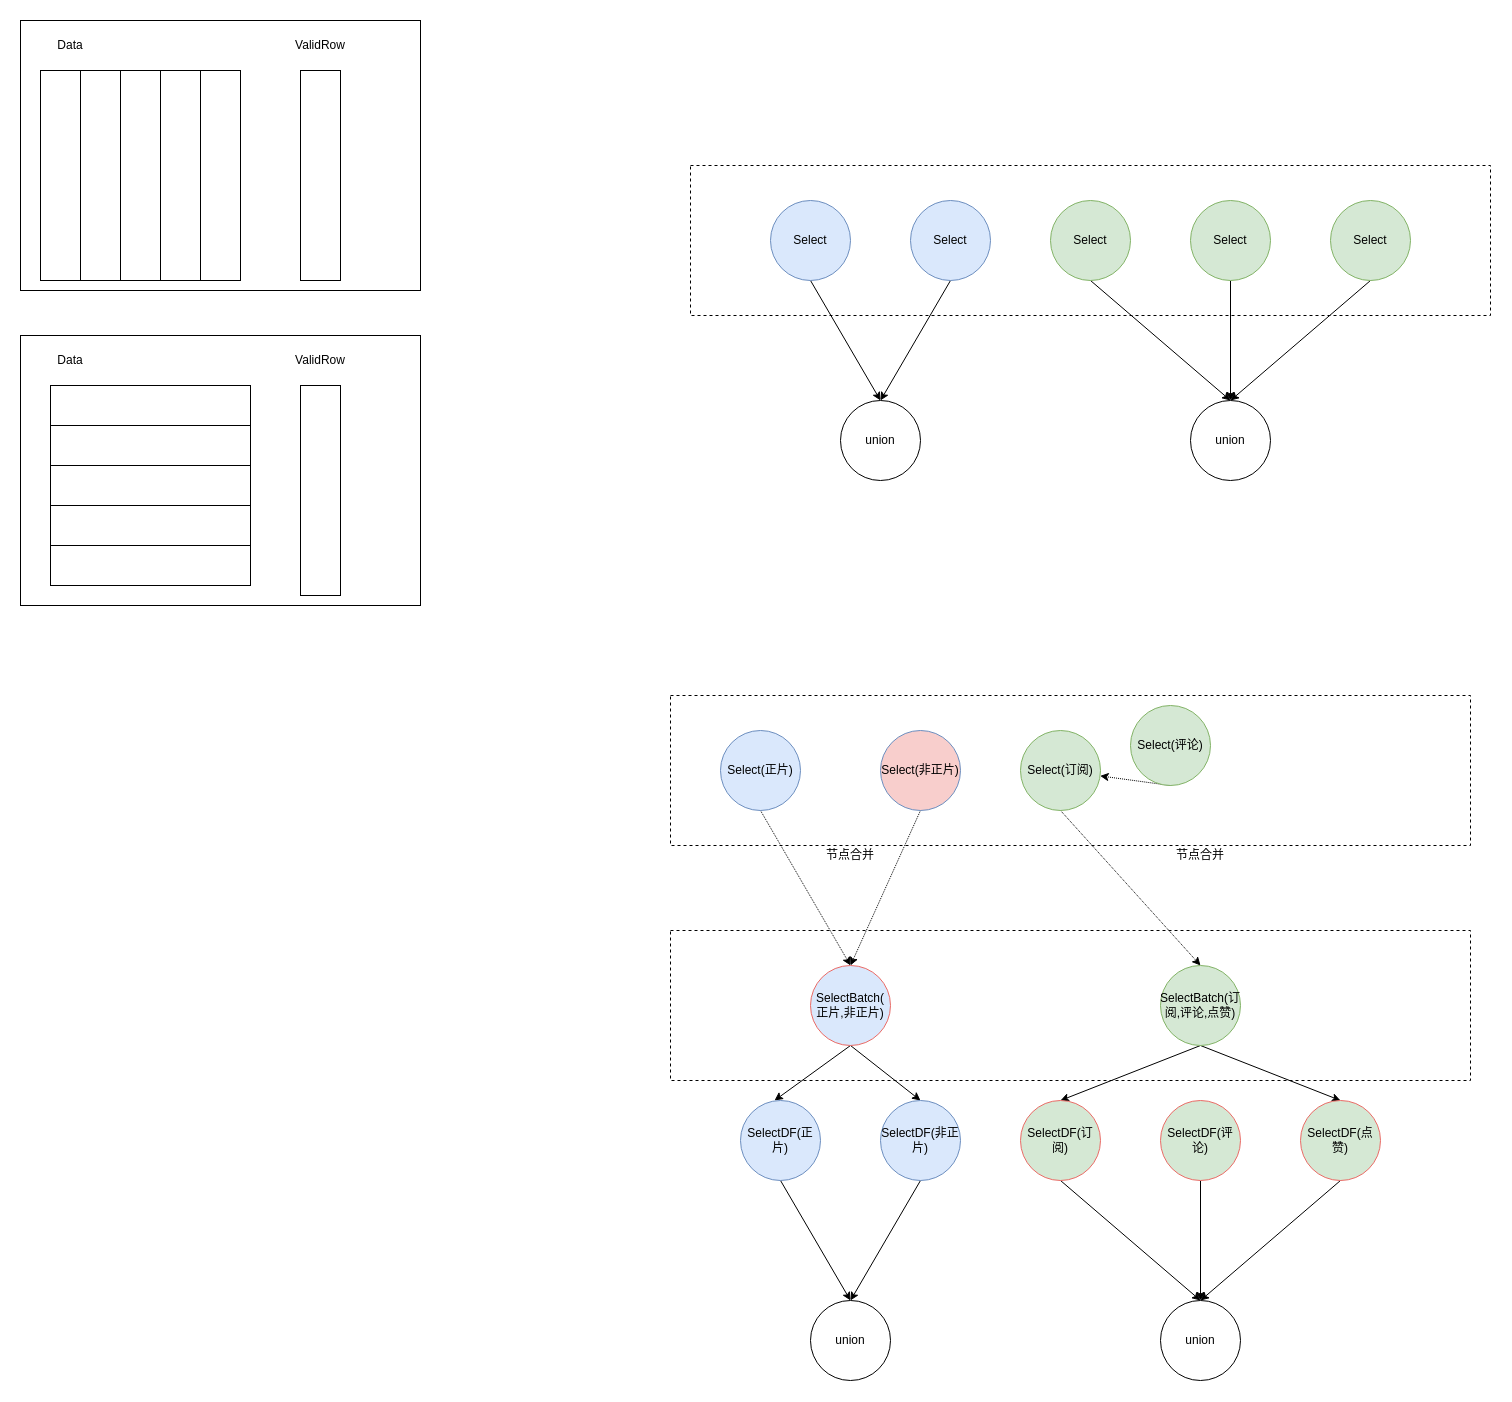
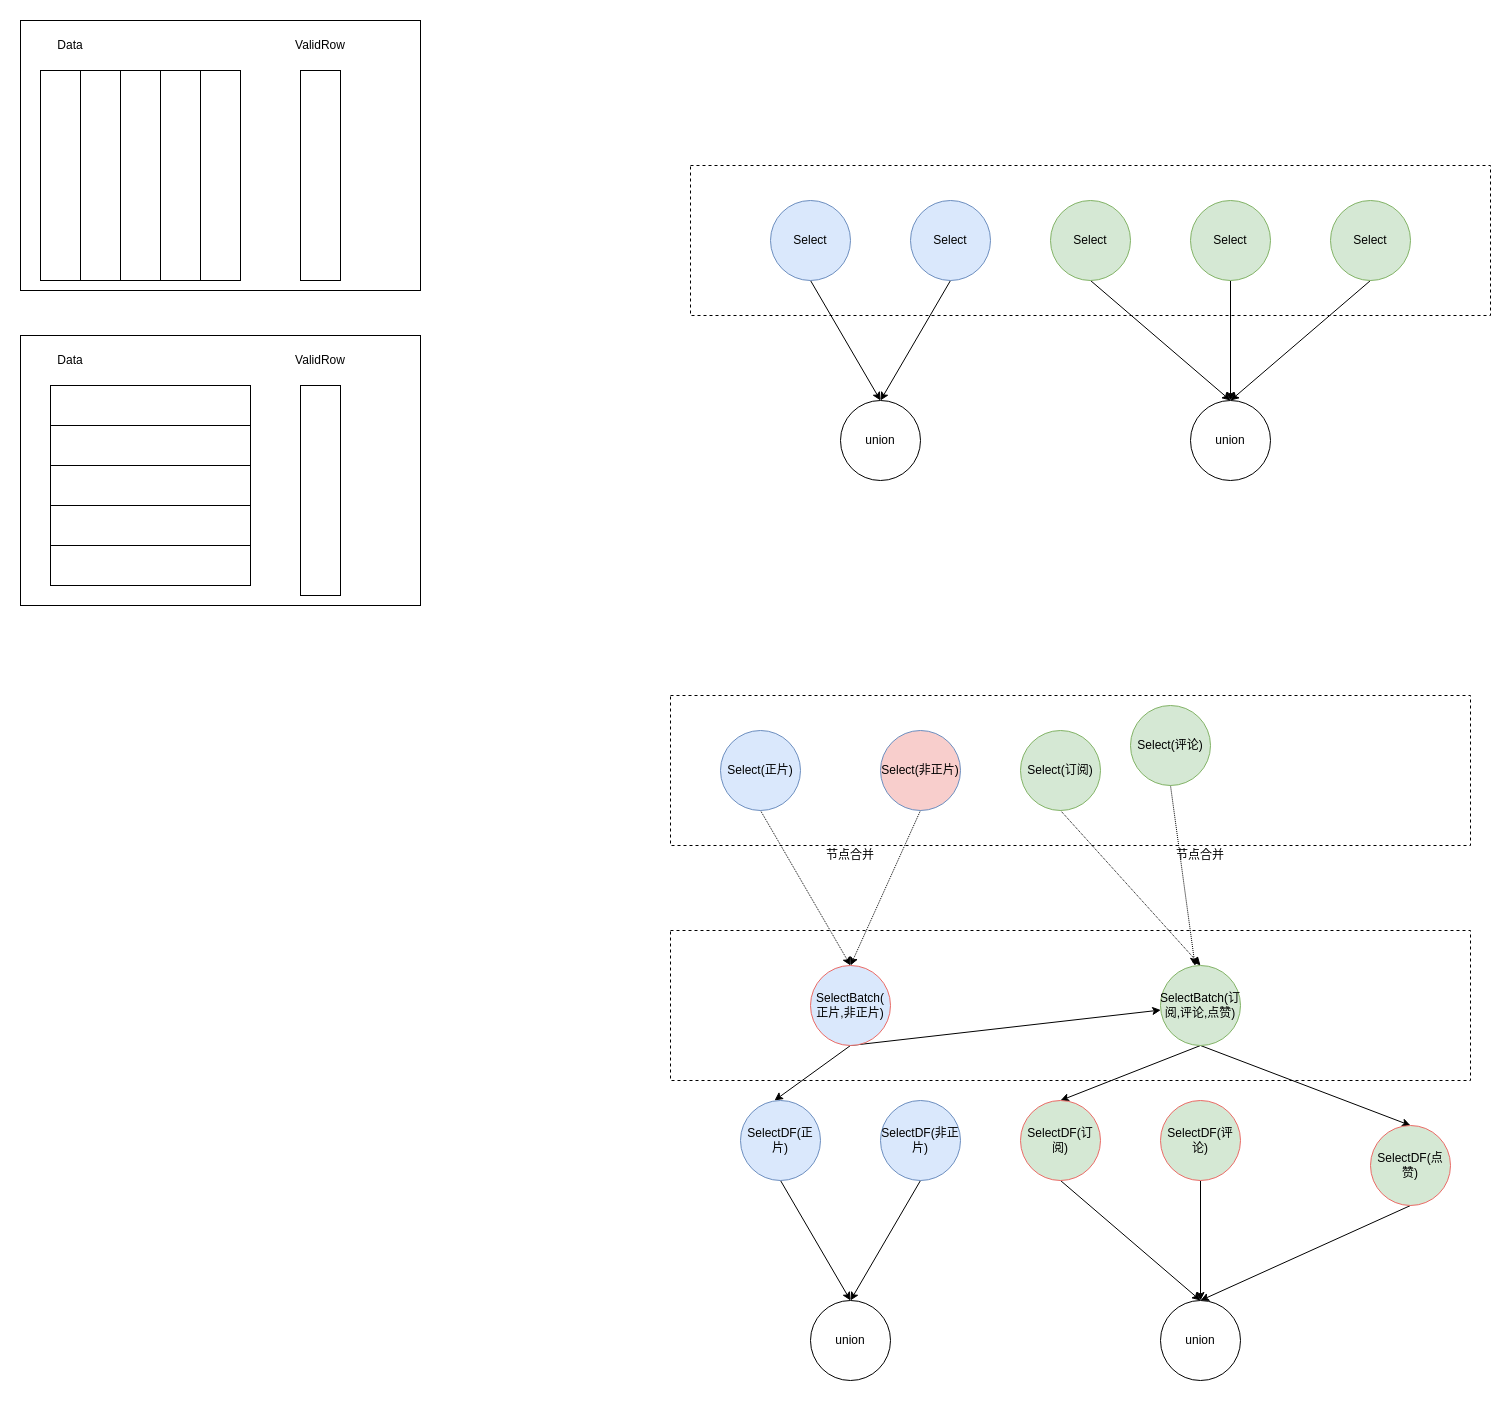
(1131, 780) -> (1175, 820)
(884, 1072) -> (1003, 1028)
(1341, 1141) -> (1411, 1166)
